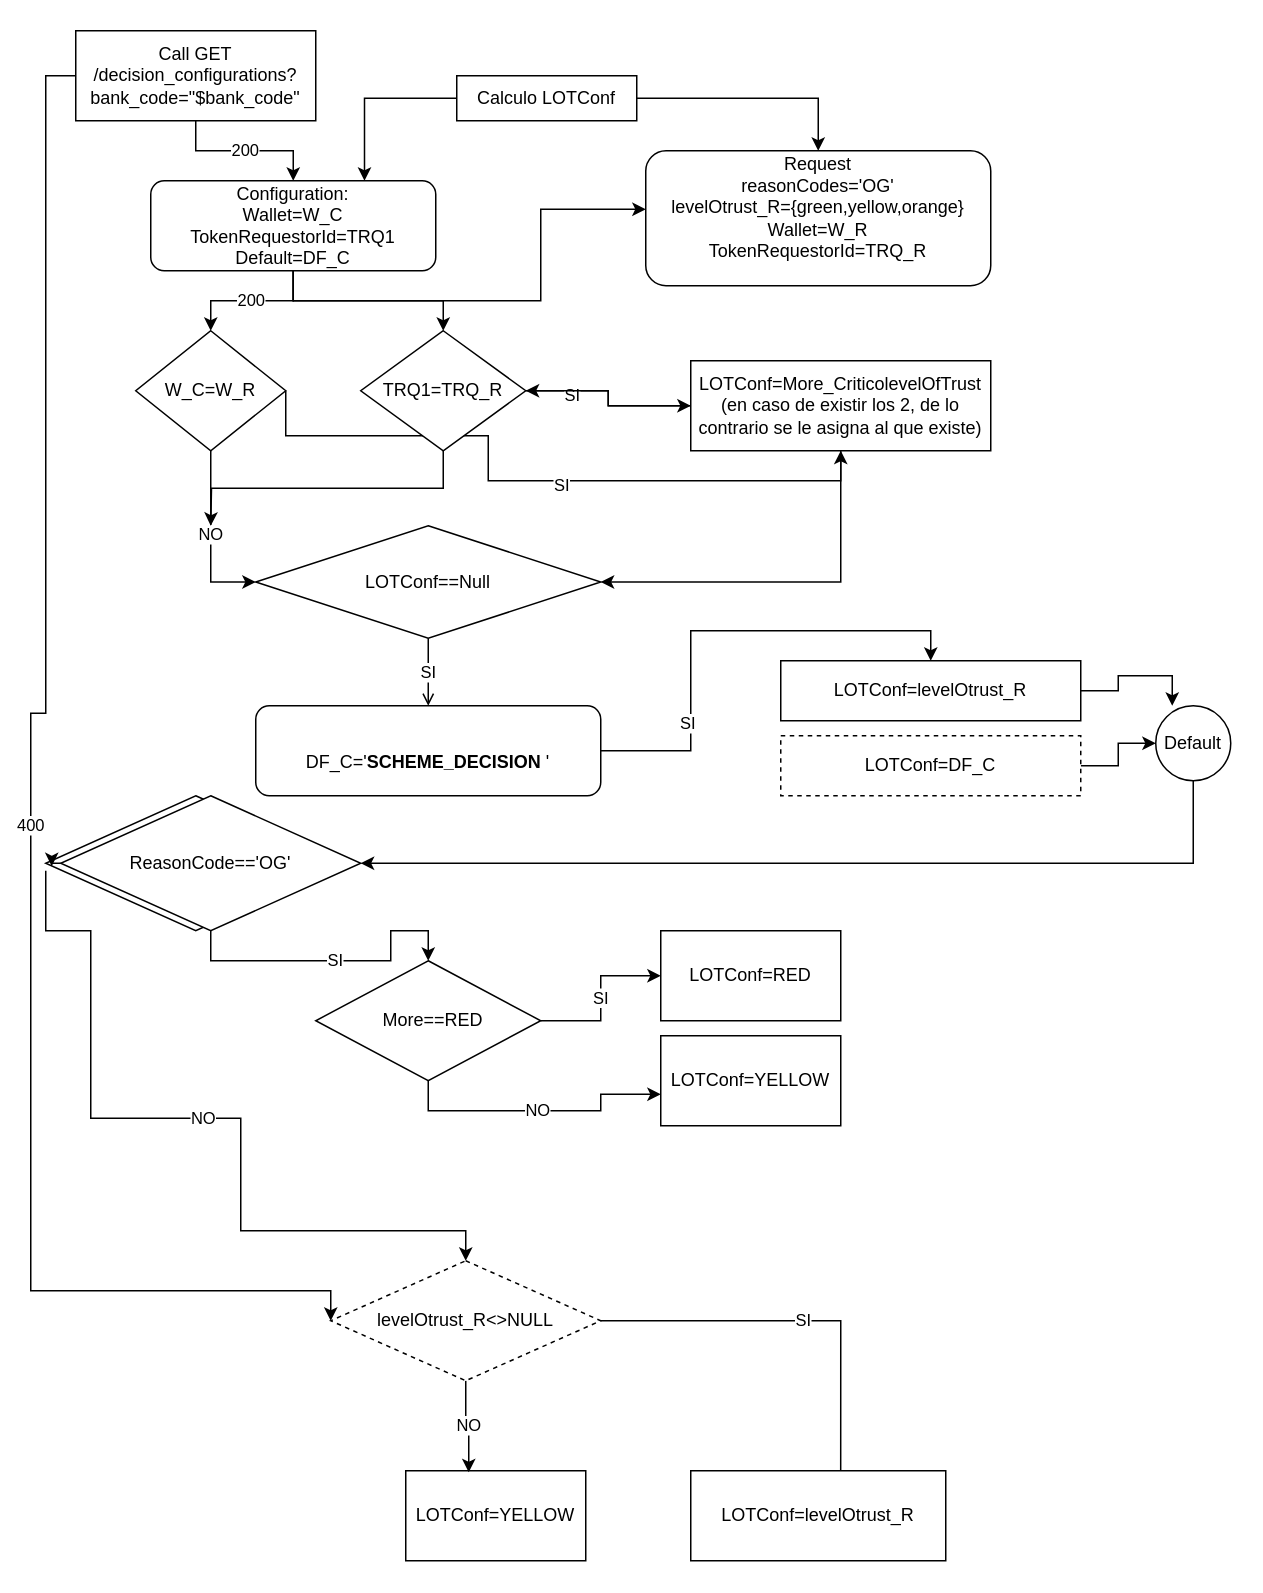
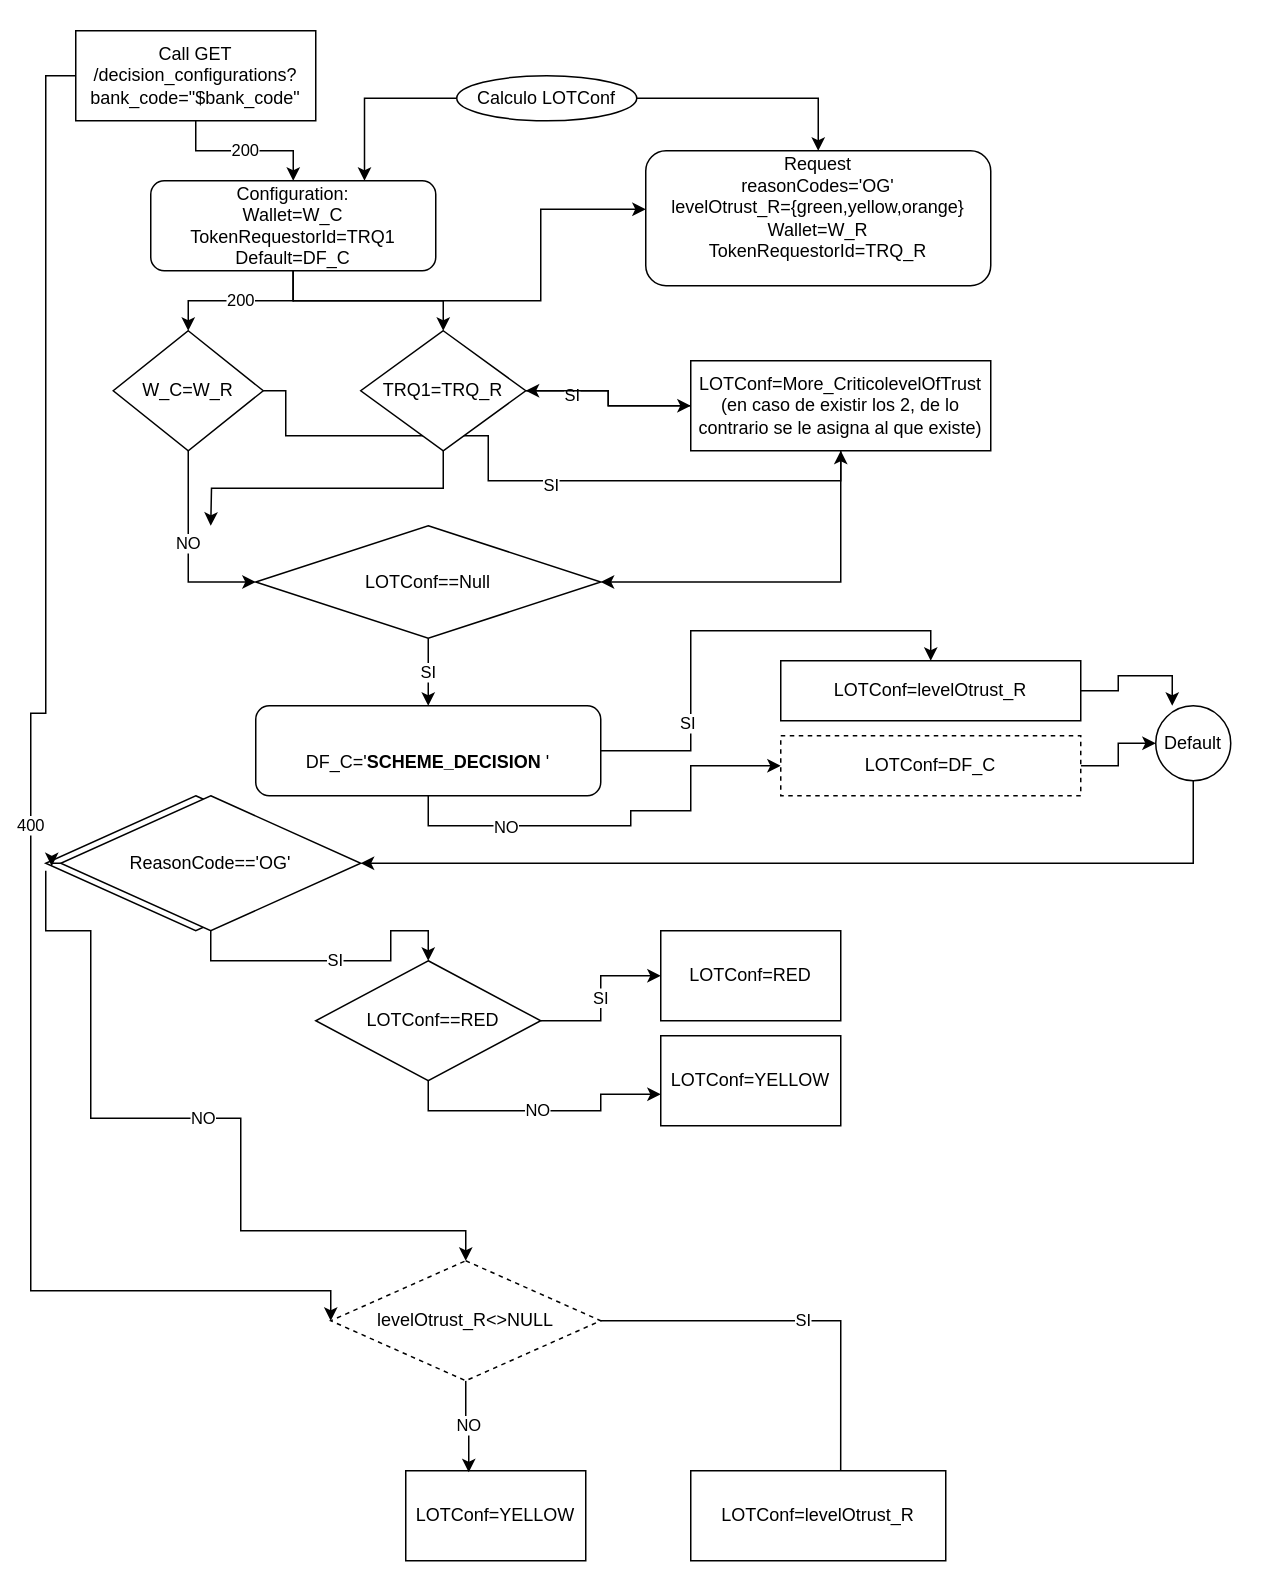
(547, 98) -> (547, 98)
(211, 391) -> (188, 391)
(428, 696) -> (428, 694)
none -> (615, 826)
(428, 1021) -> (428, 1021)
